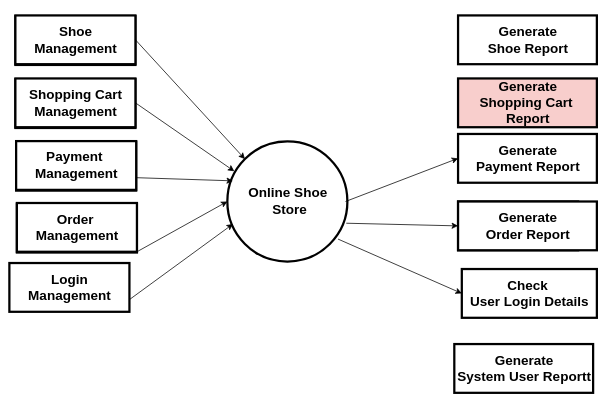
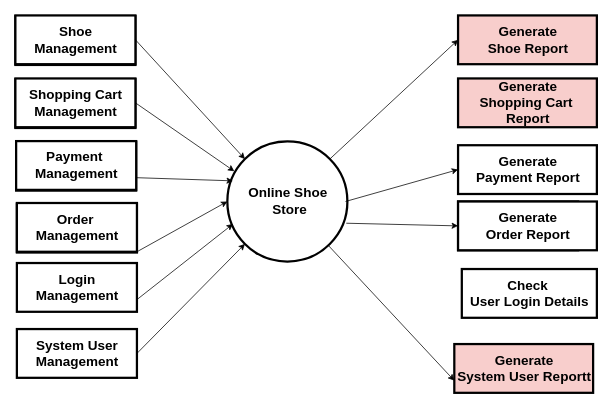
(527, 40) -> (527, 40)
none -> (392, 101)
(527, 158) -> (527, 170)
(398, 265) -> none
(69, 287) -> (77, 287)
none -> (389, 311)
none -> (162, 327)
none -> (77, 353)
(524, 368) -> (524, 368)
